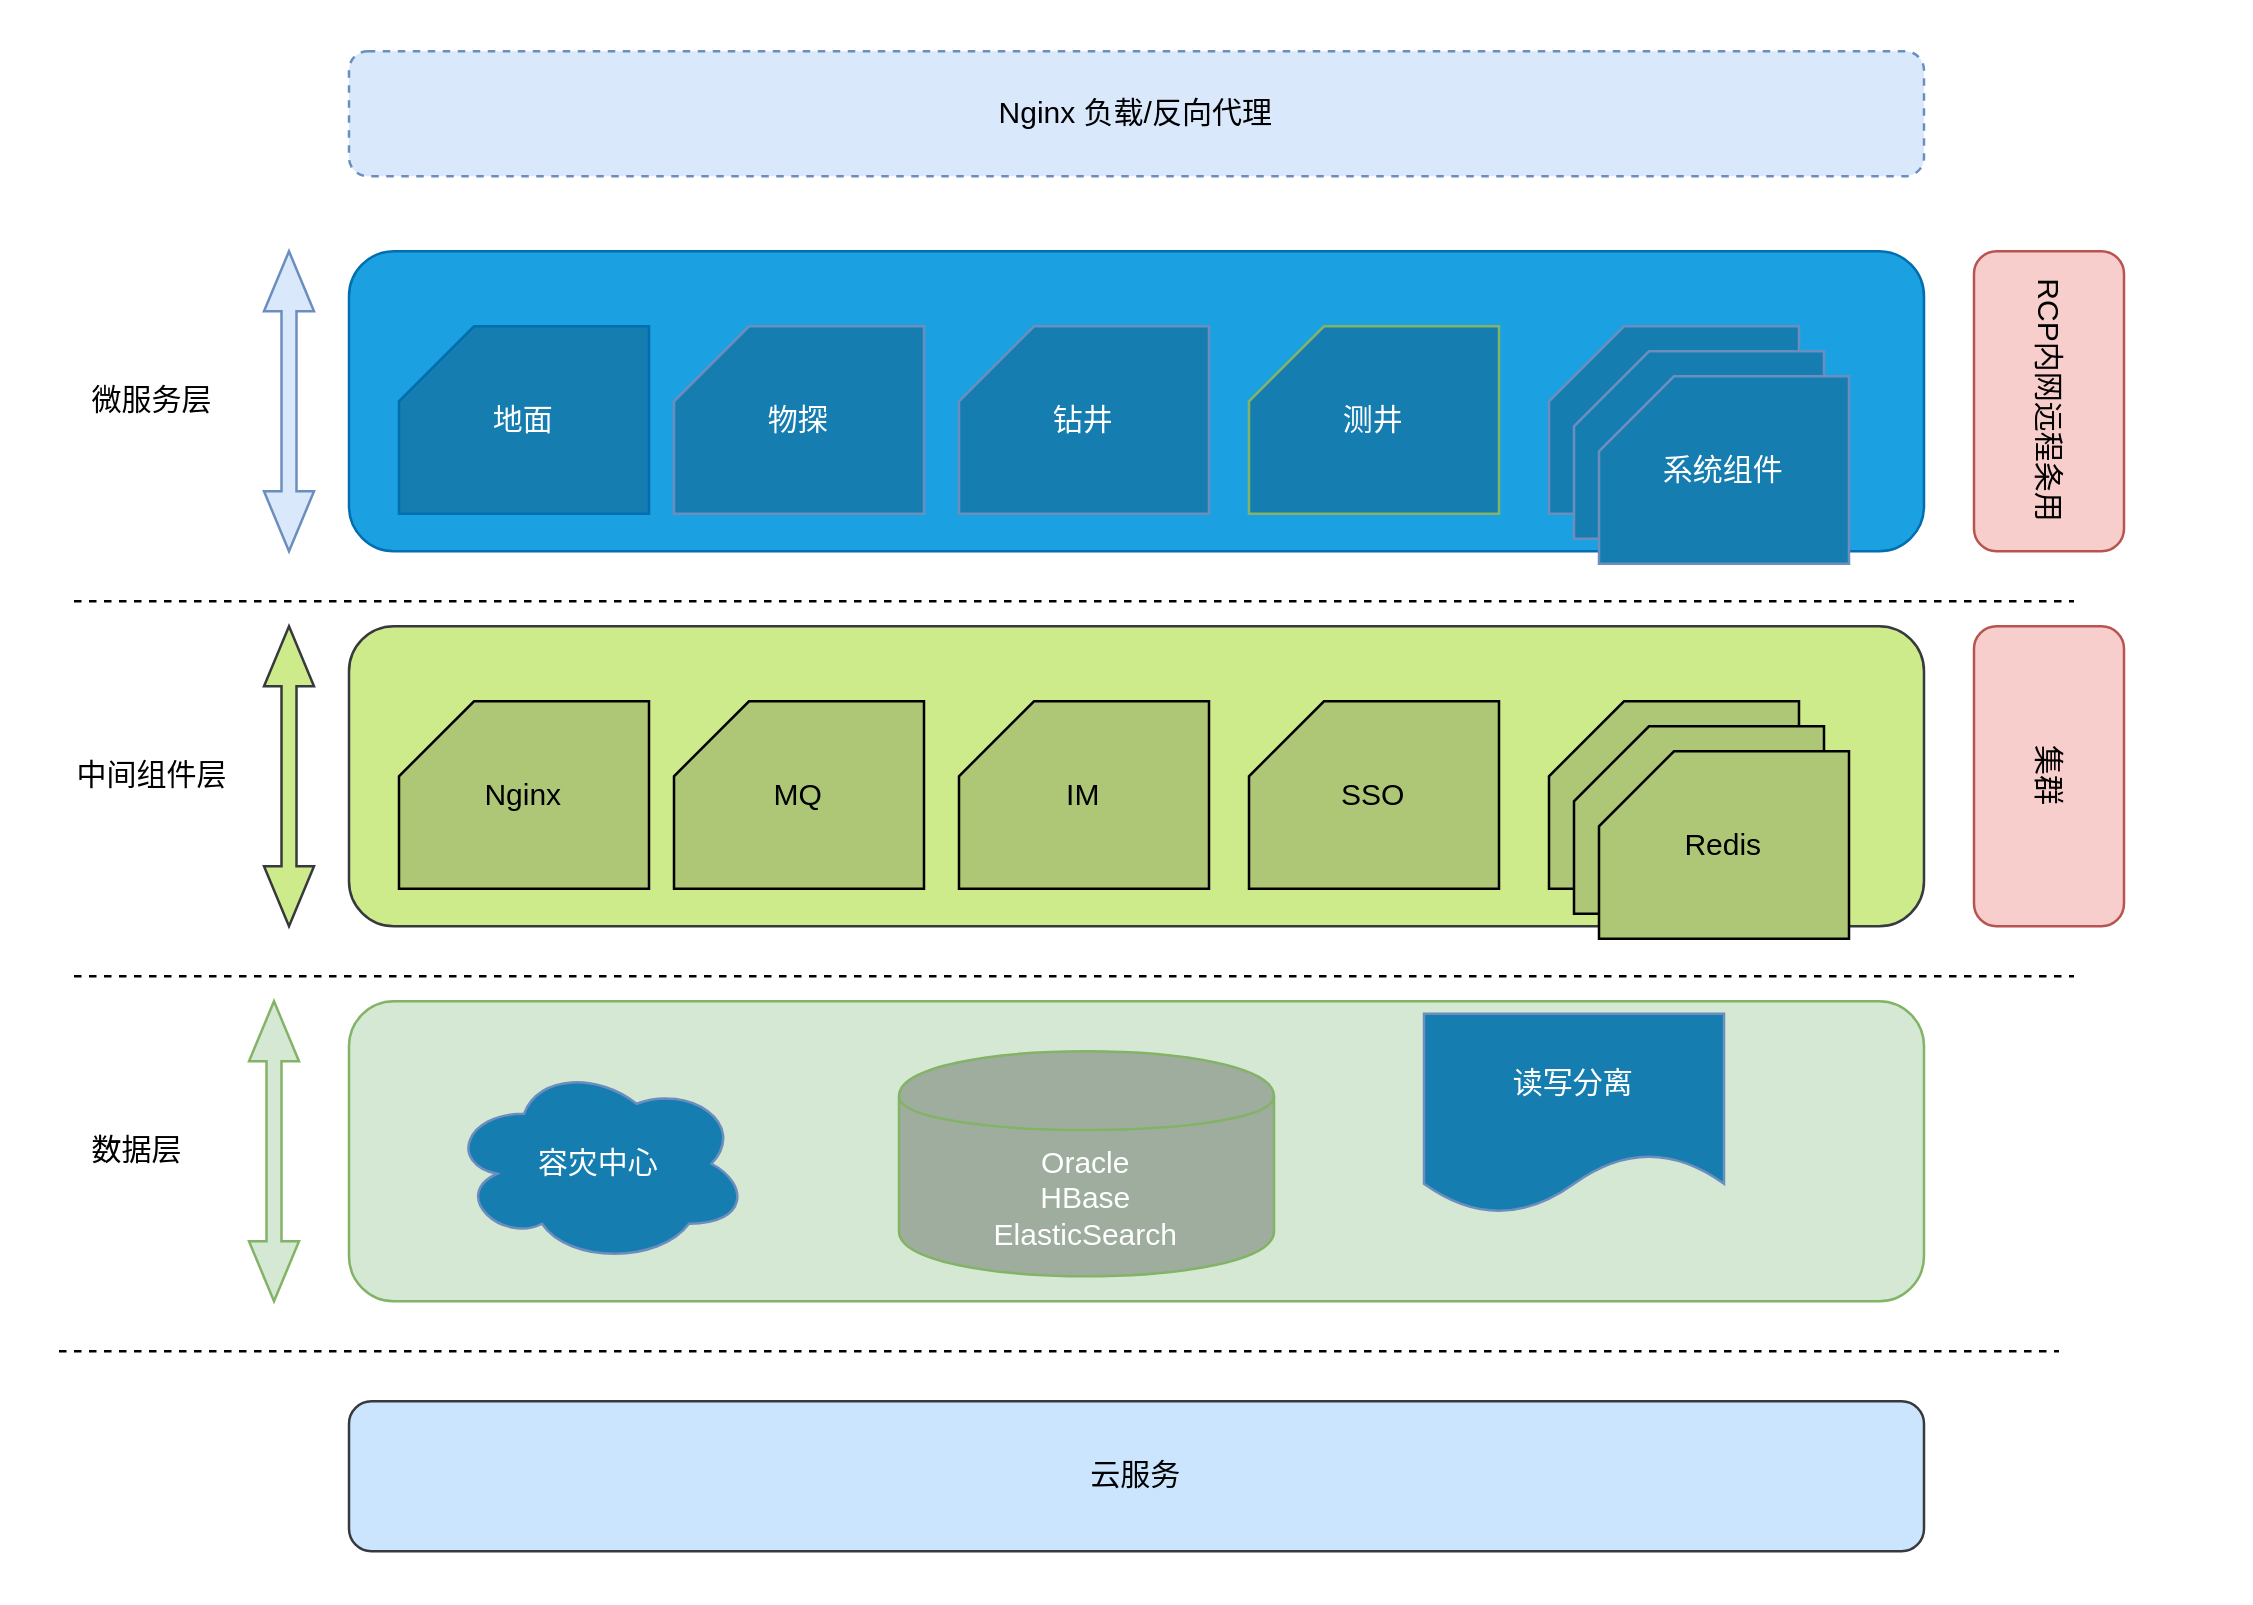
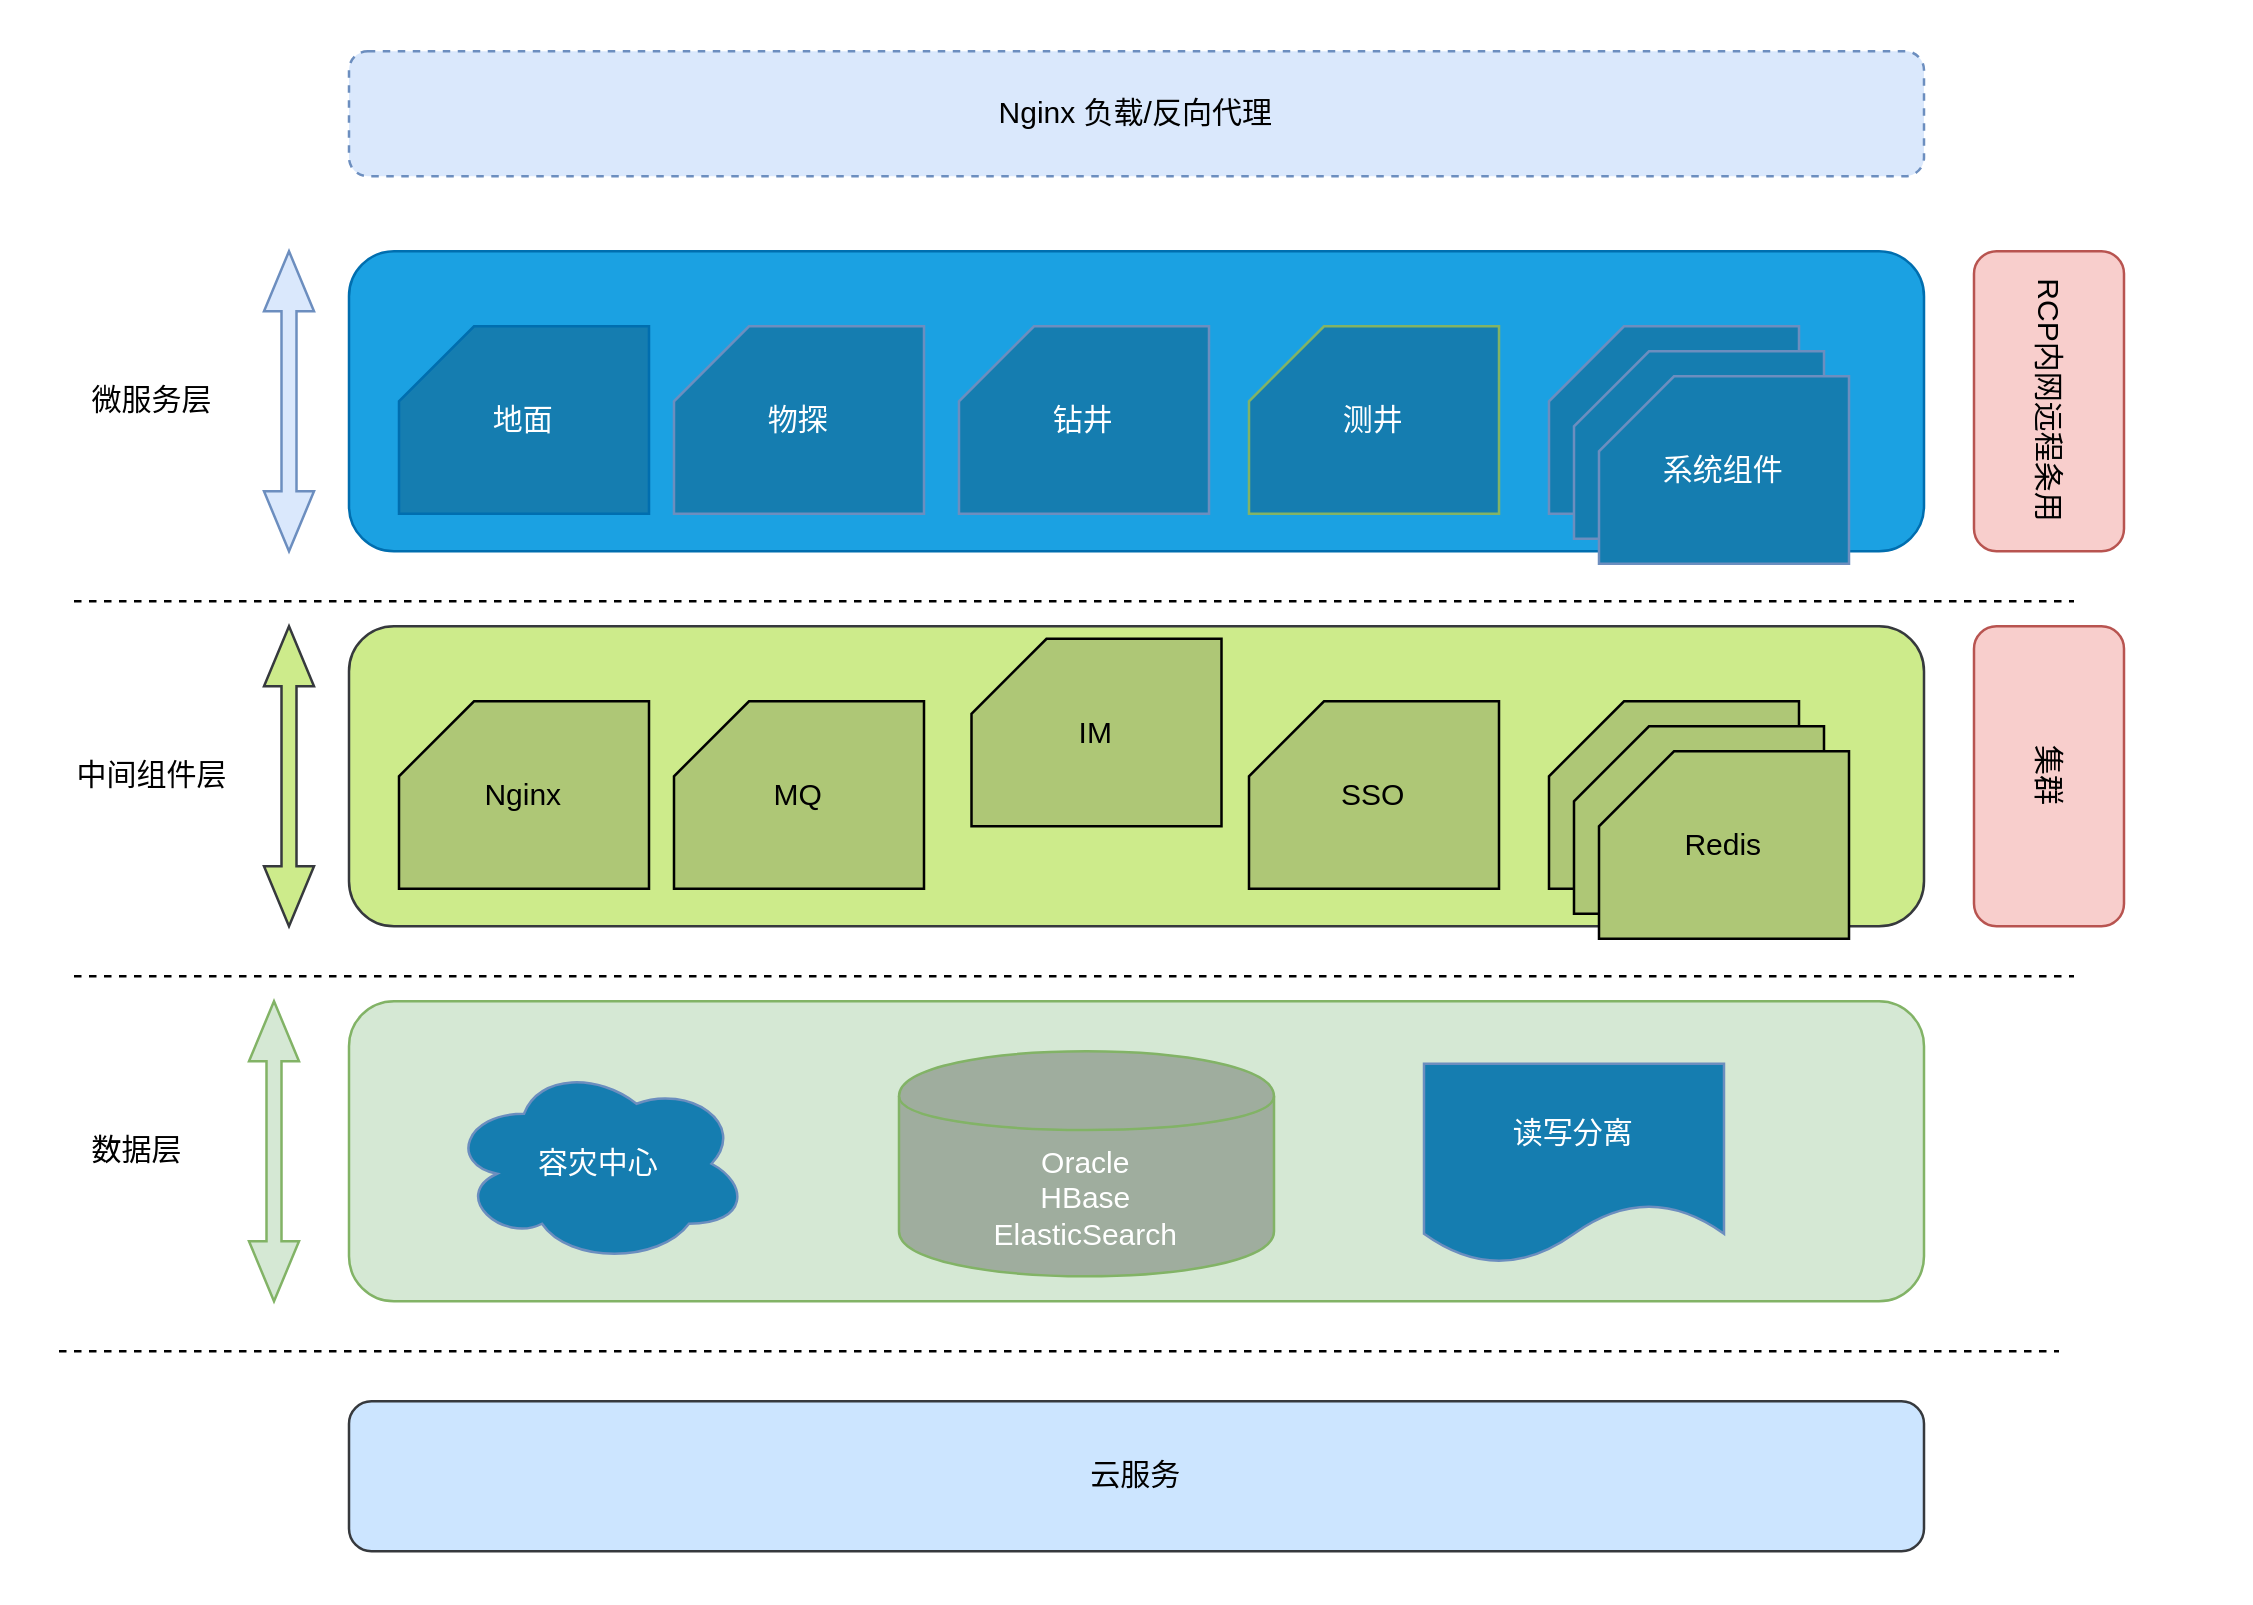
(1084, 795) -> (1096, 733)
(1574, 1114) -> (1574, 1164)
